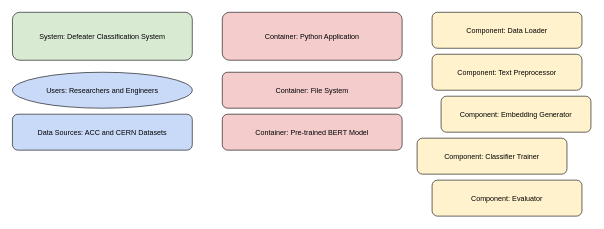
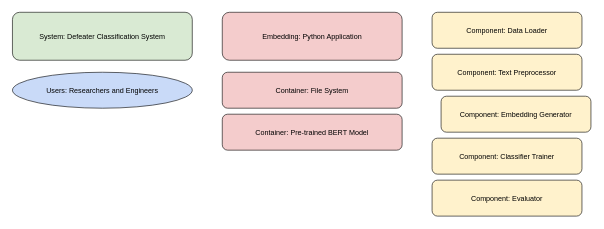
(312, 37) -> (312, 37)
(102, 132) -> none
(492, 156) -> (507, 156)
